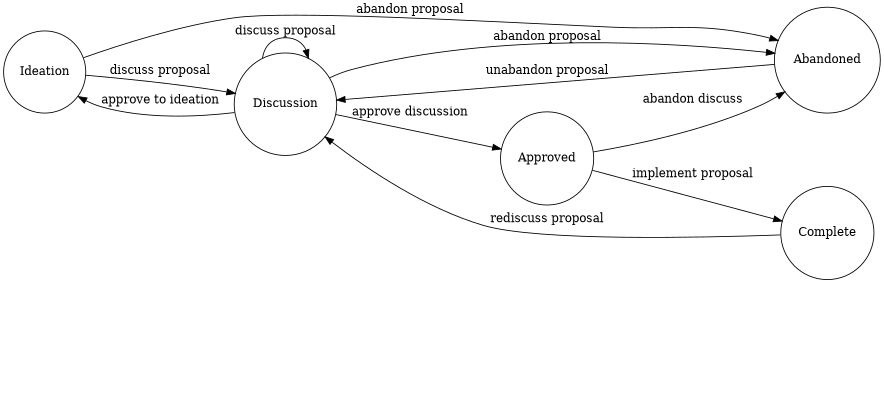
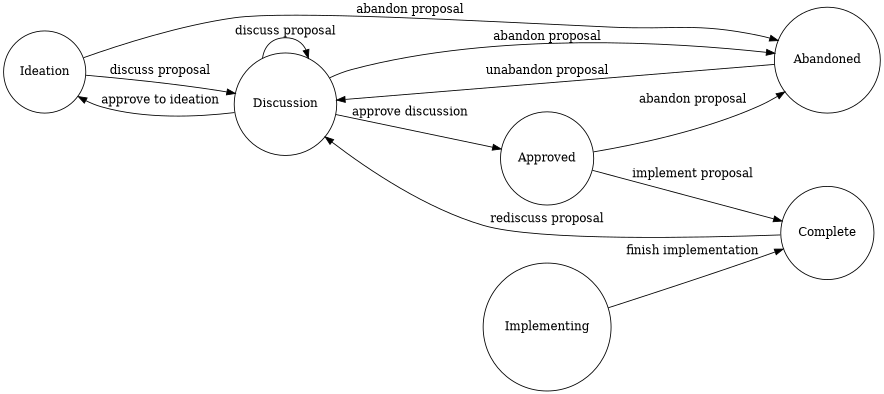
(693, 100) -> (693, 100)
none -> (547, 327)
